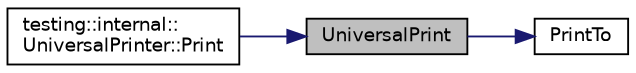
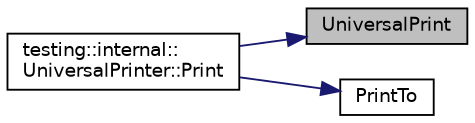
(492, 36) -> (281, 83)
